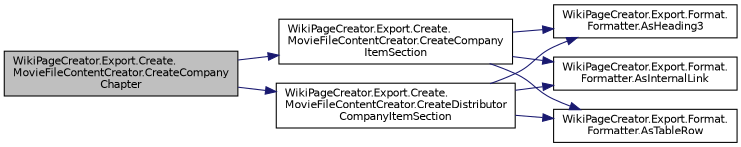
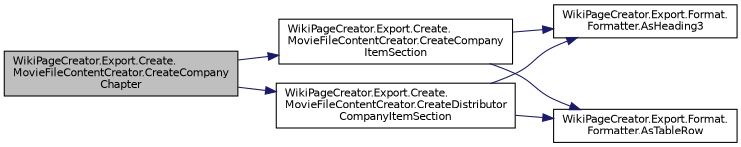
(645, 74) -> none
